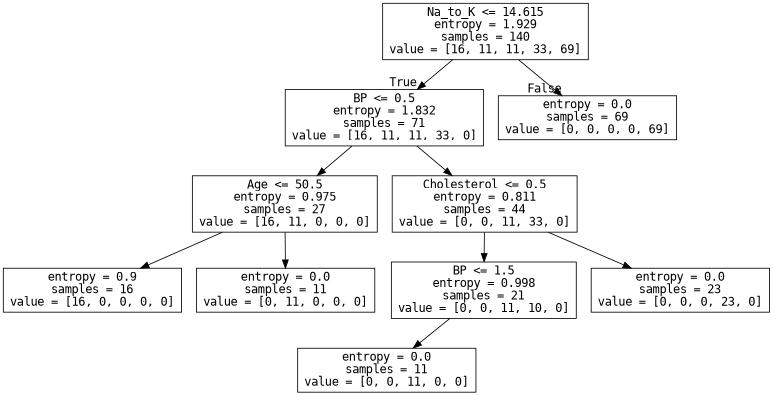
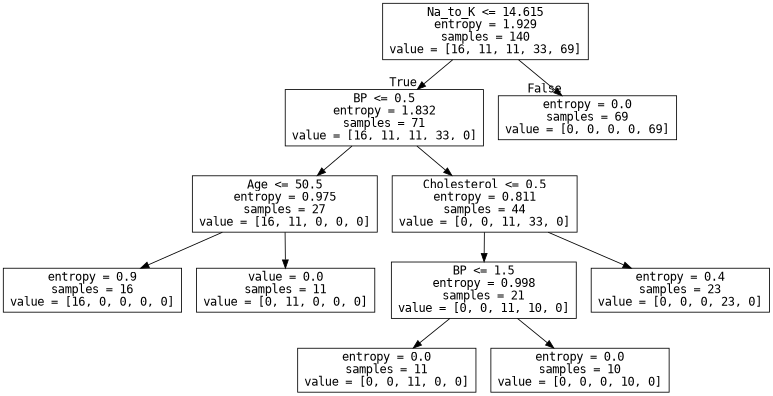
(286, 290) -> (286, 290)
(680, 290) -> (680, 290)
none -> (580, 370)
